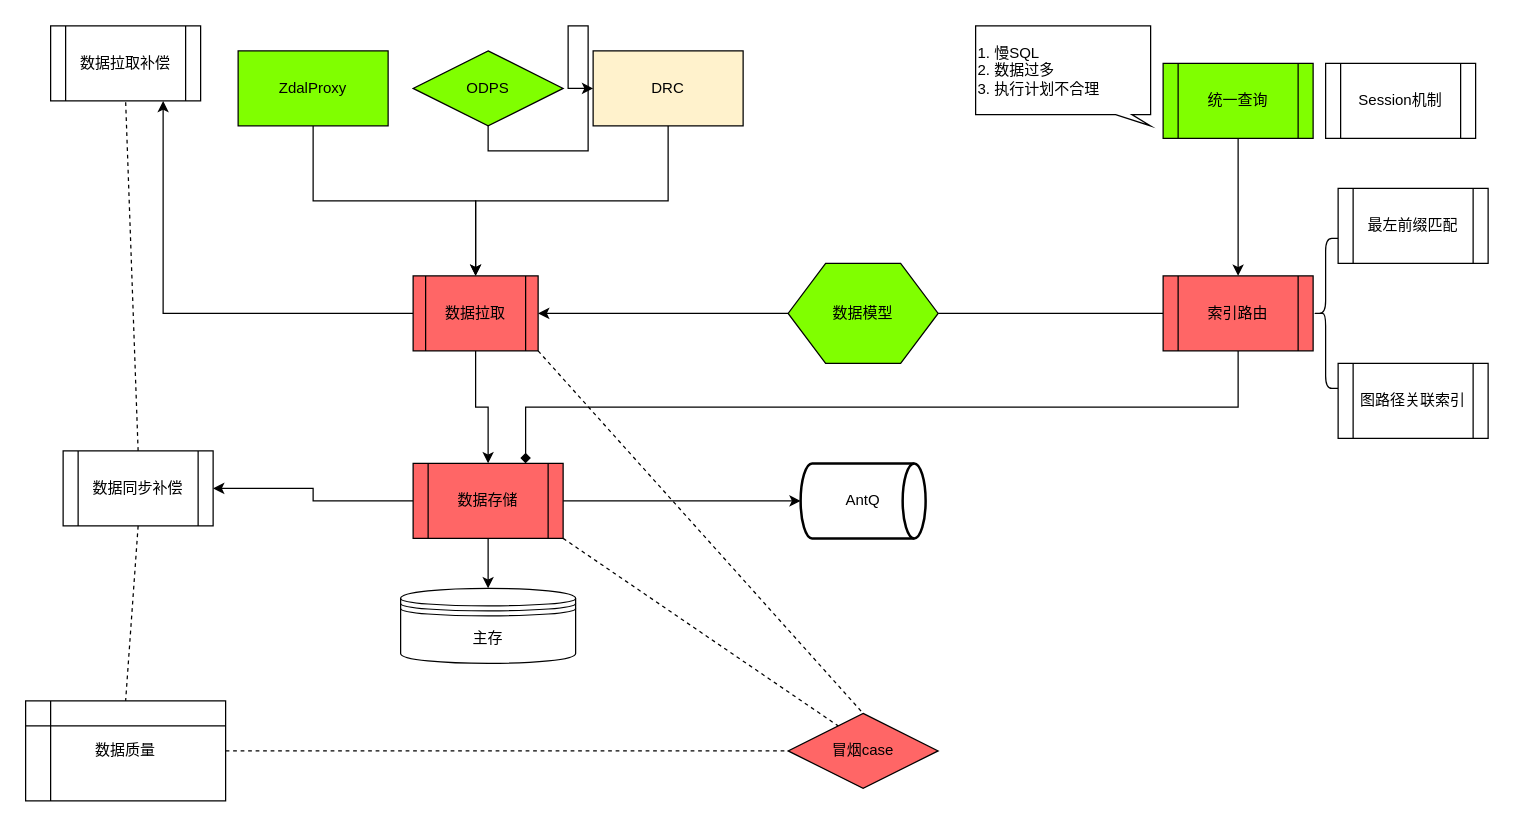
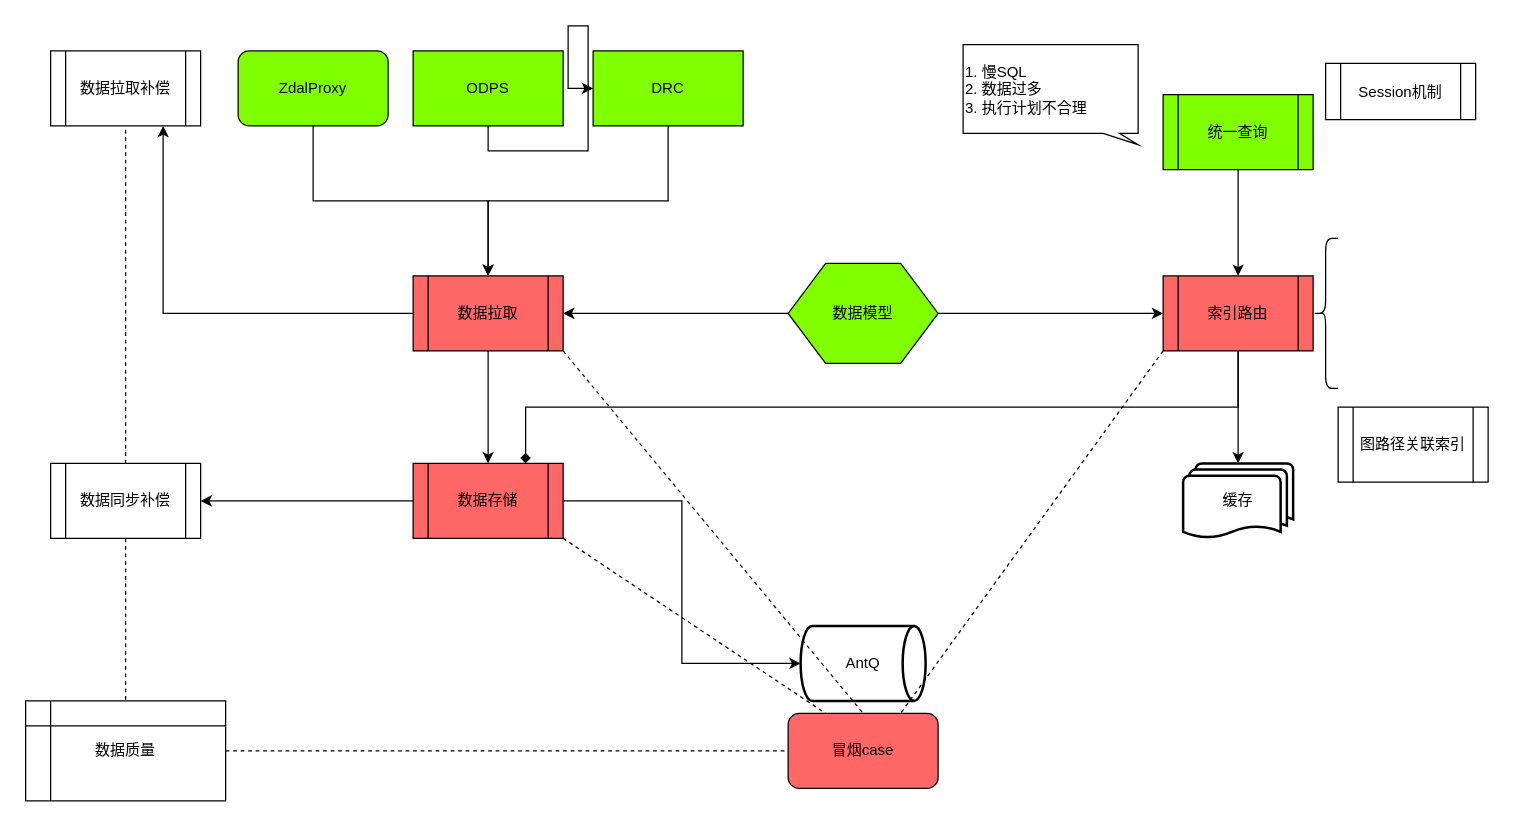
(126, 63) -> (126, 88)
(1063, 76) -> (1051, 94)
(313, 88) -> (313, 88)
(488, 88) -> (488, 88)
(668, 88) -> (668, 88)
(1238, 101) -> (1238, 132)
(1401, 101) -> (1401, 91)
(1413, 226) -> none
(476, 313) -> (488, 313)
(1156, 313) -> (1153, 313)
(1413, 401) -> (1413, 444)
none -> (1238, 431)
(138, 488) -> (126, 501)
(863, 501) -> (863, 663)
none -> (1238, 501)
none -> (1032, 531)
(488, 559) -> none
(488, 626) -> none
(863, 751) -> (863, 751)
